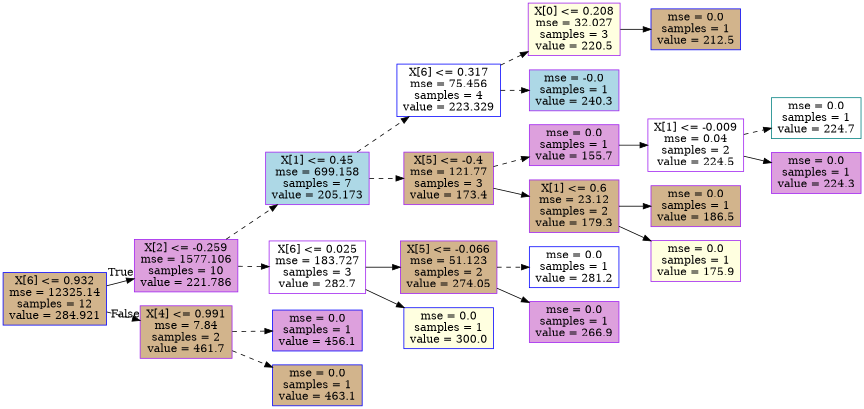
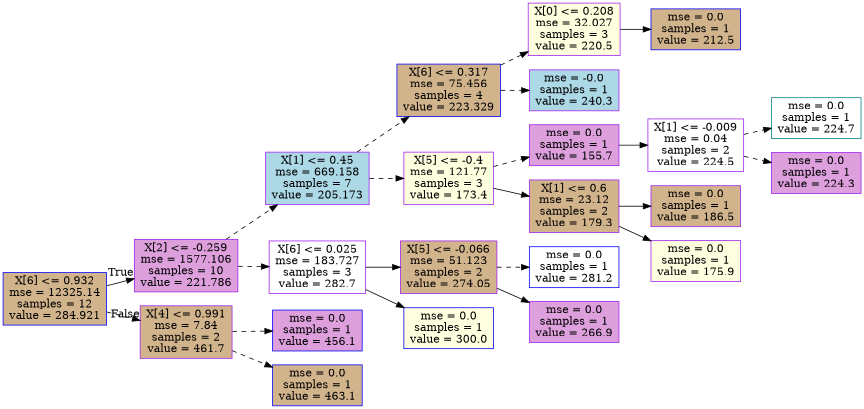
(449, 90) -> (449, 90)
(754, 159) -> (754, 159)
(317, 178) -> (317, 178)
(449, 178) -> (449, 178)
